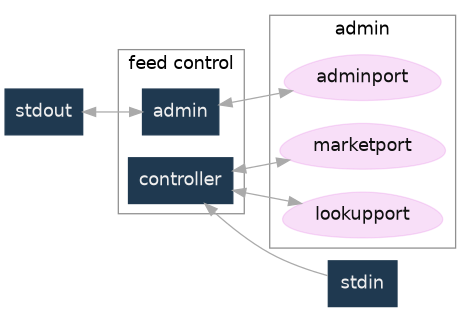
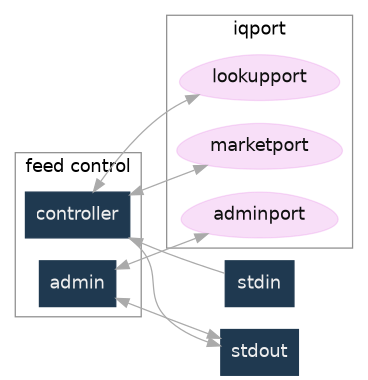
(363, 30) -> (260, 30)
none -> (156, 300)
